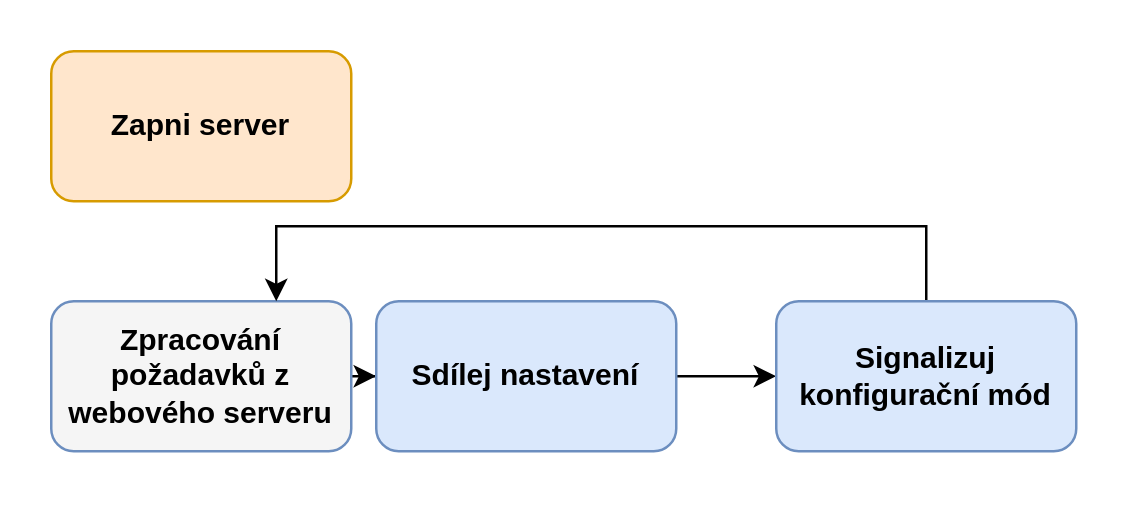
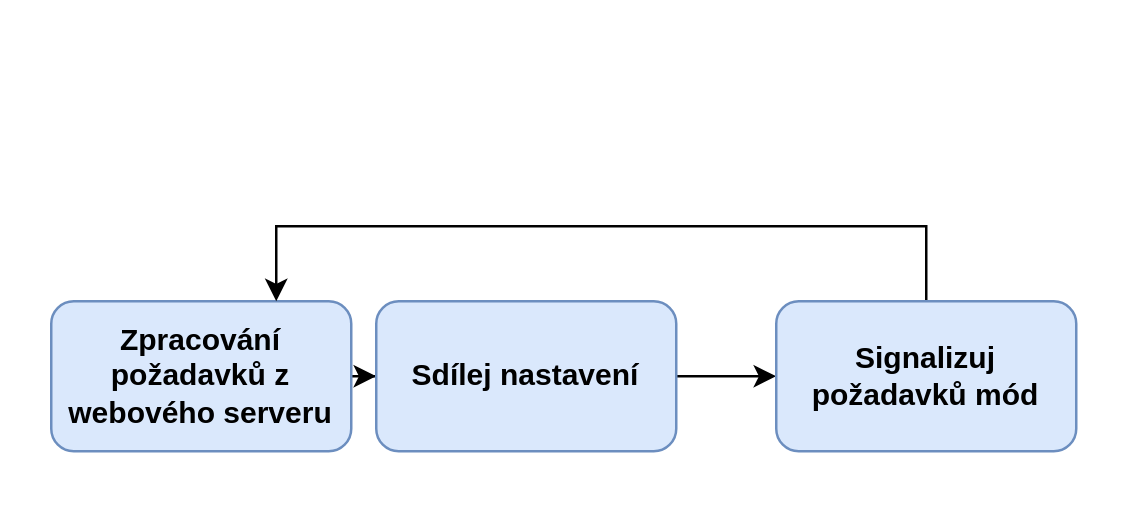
(201, 126) -> none
(201, 376) -> (201, 376)
(926, 376) -> (926, 376)
